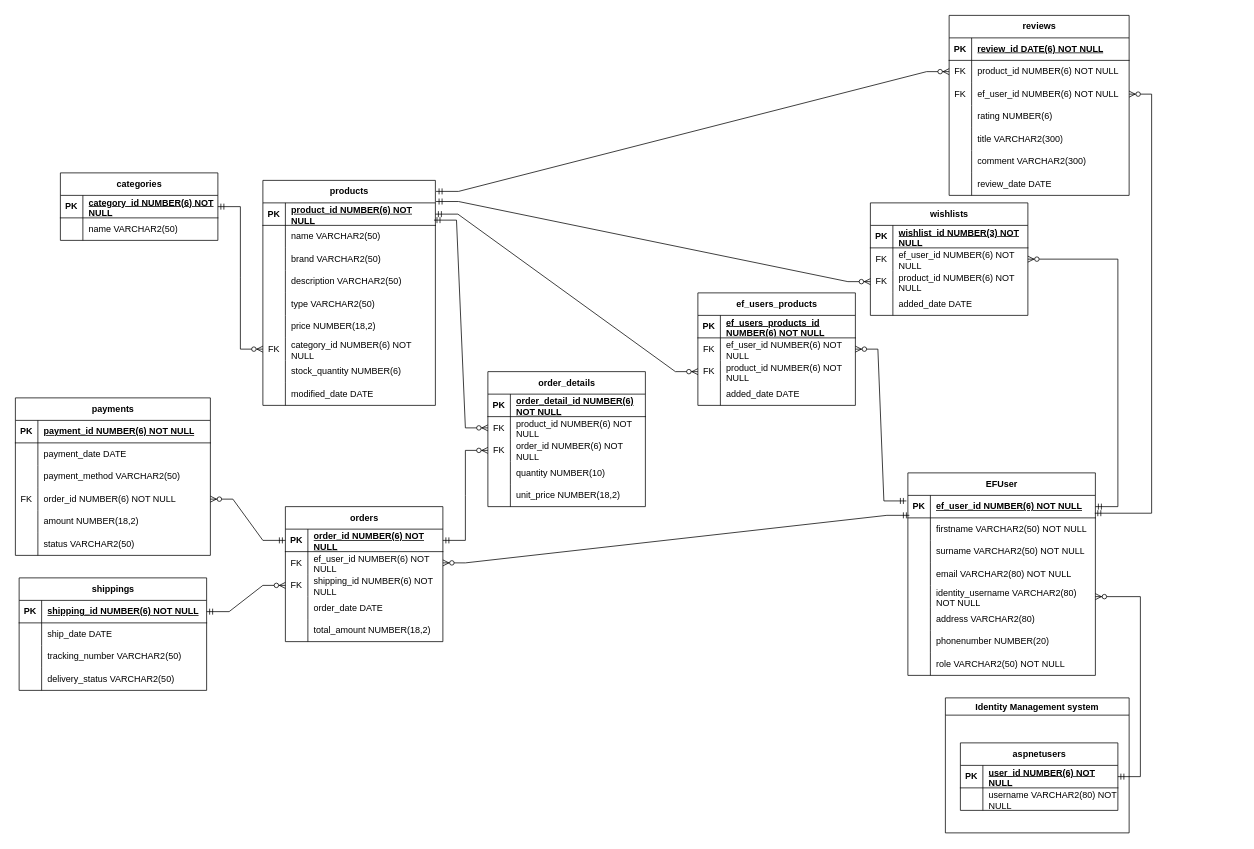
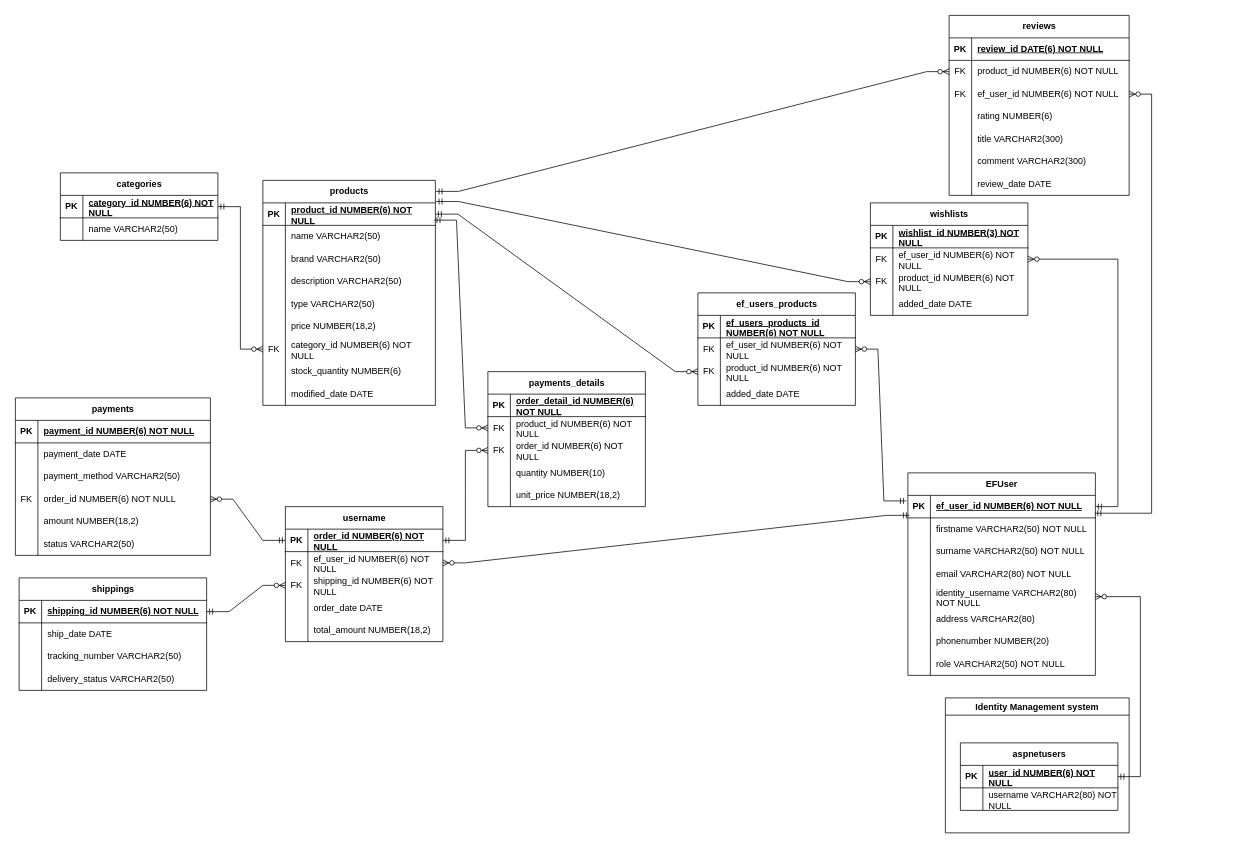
(567, 383) -> (567, 383)
(365, 518) -> (365, 518)
